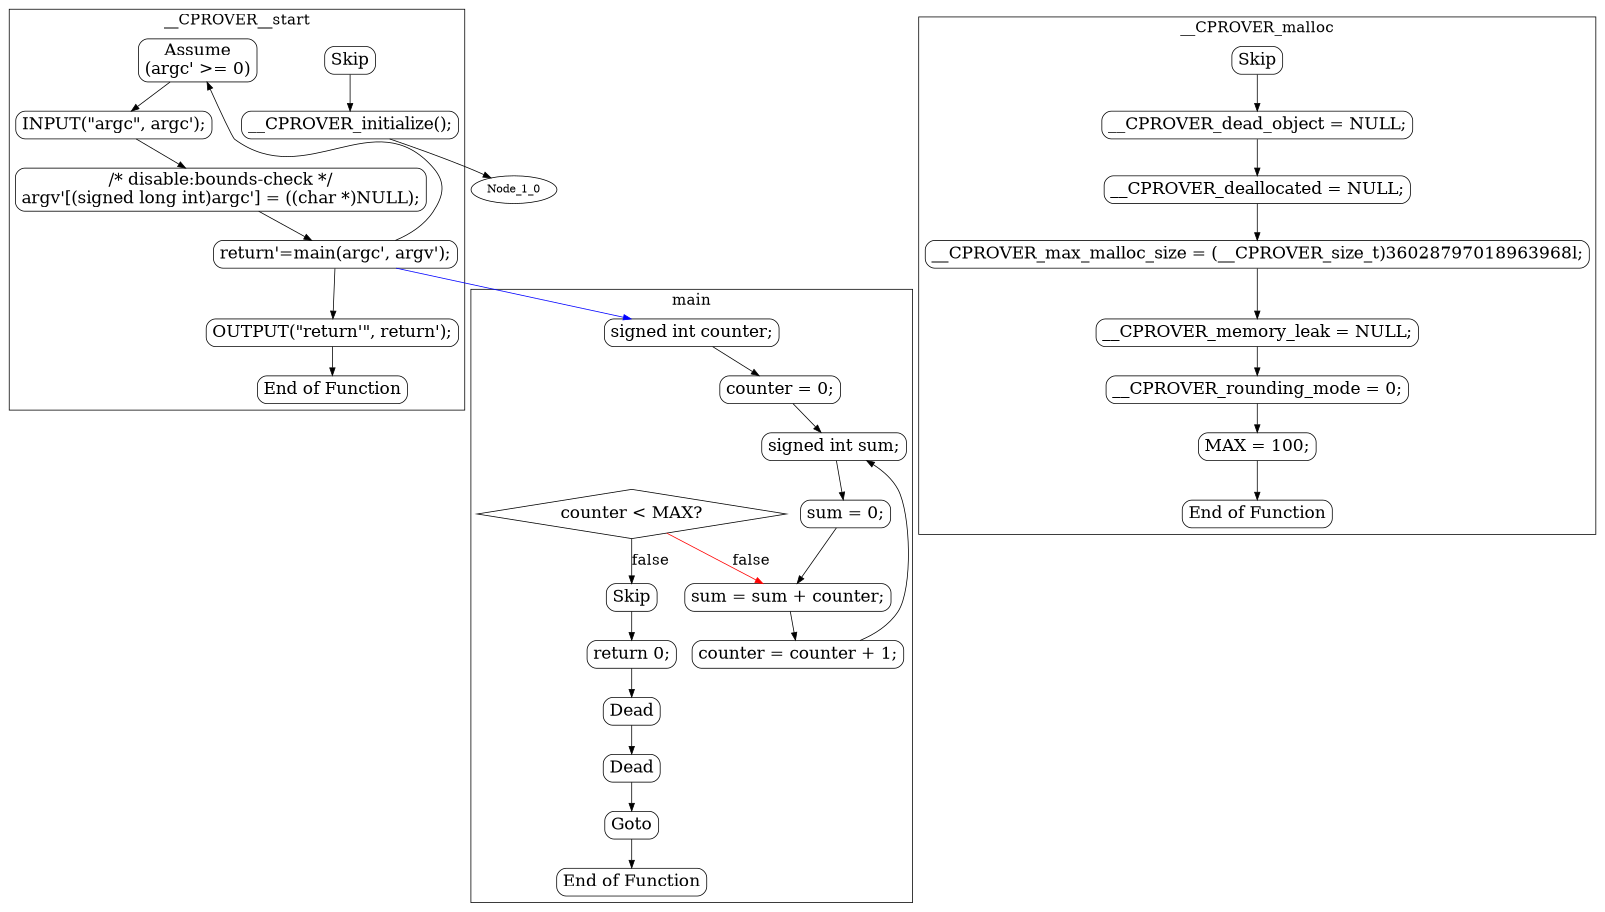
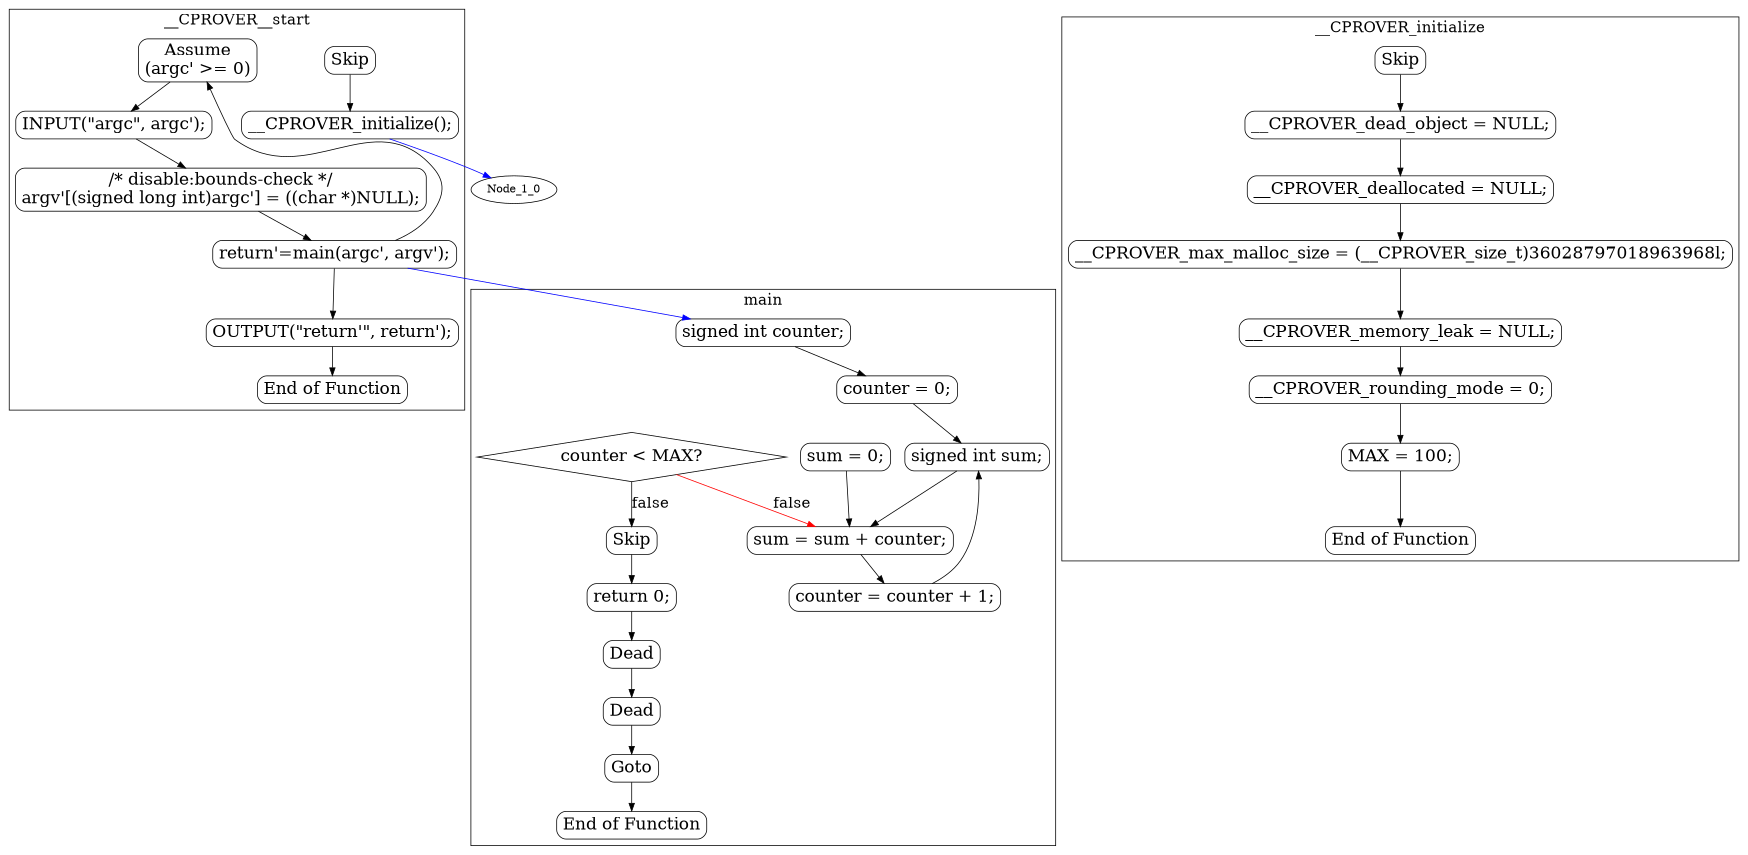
(1257, 28) -> (1400, 28)
(437, 156) -> (437, 156)
(839, 476) -> (917, 497)
